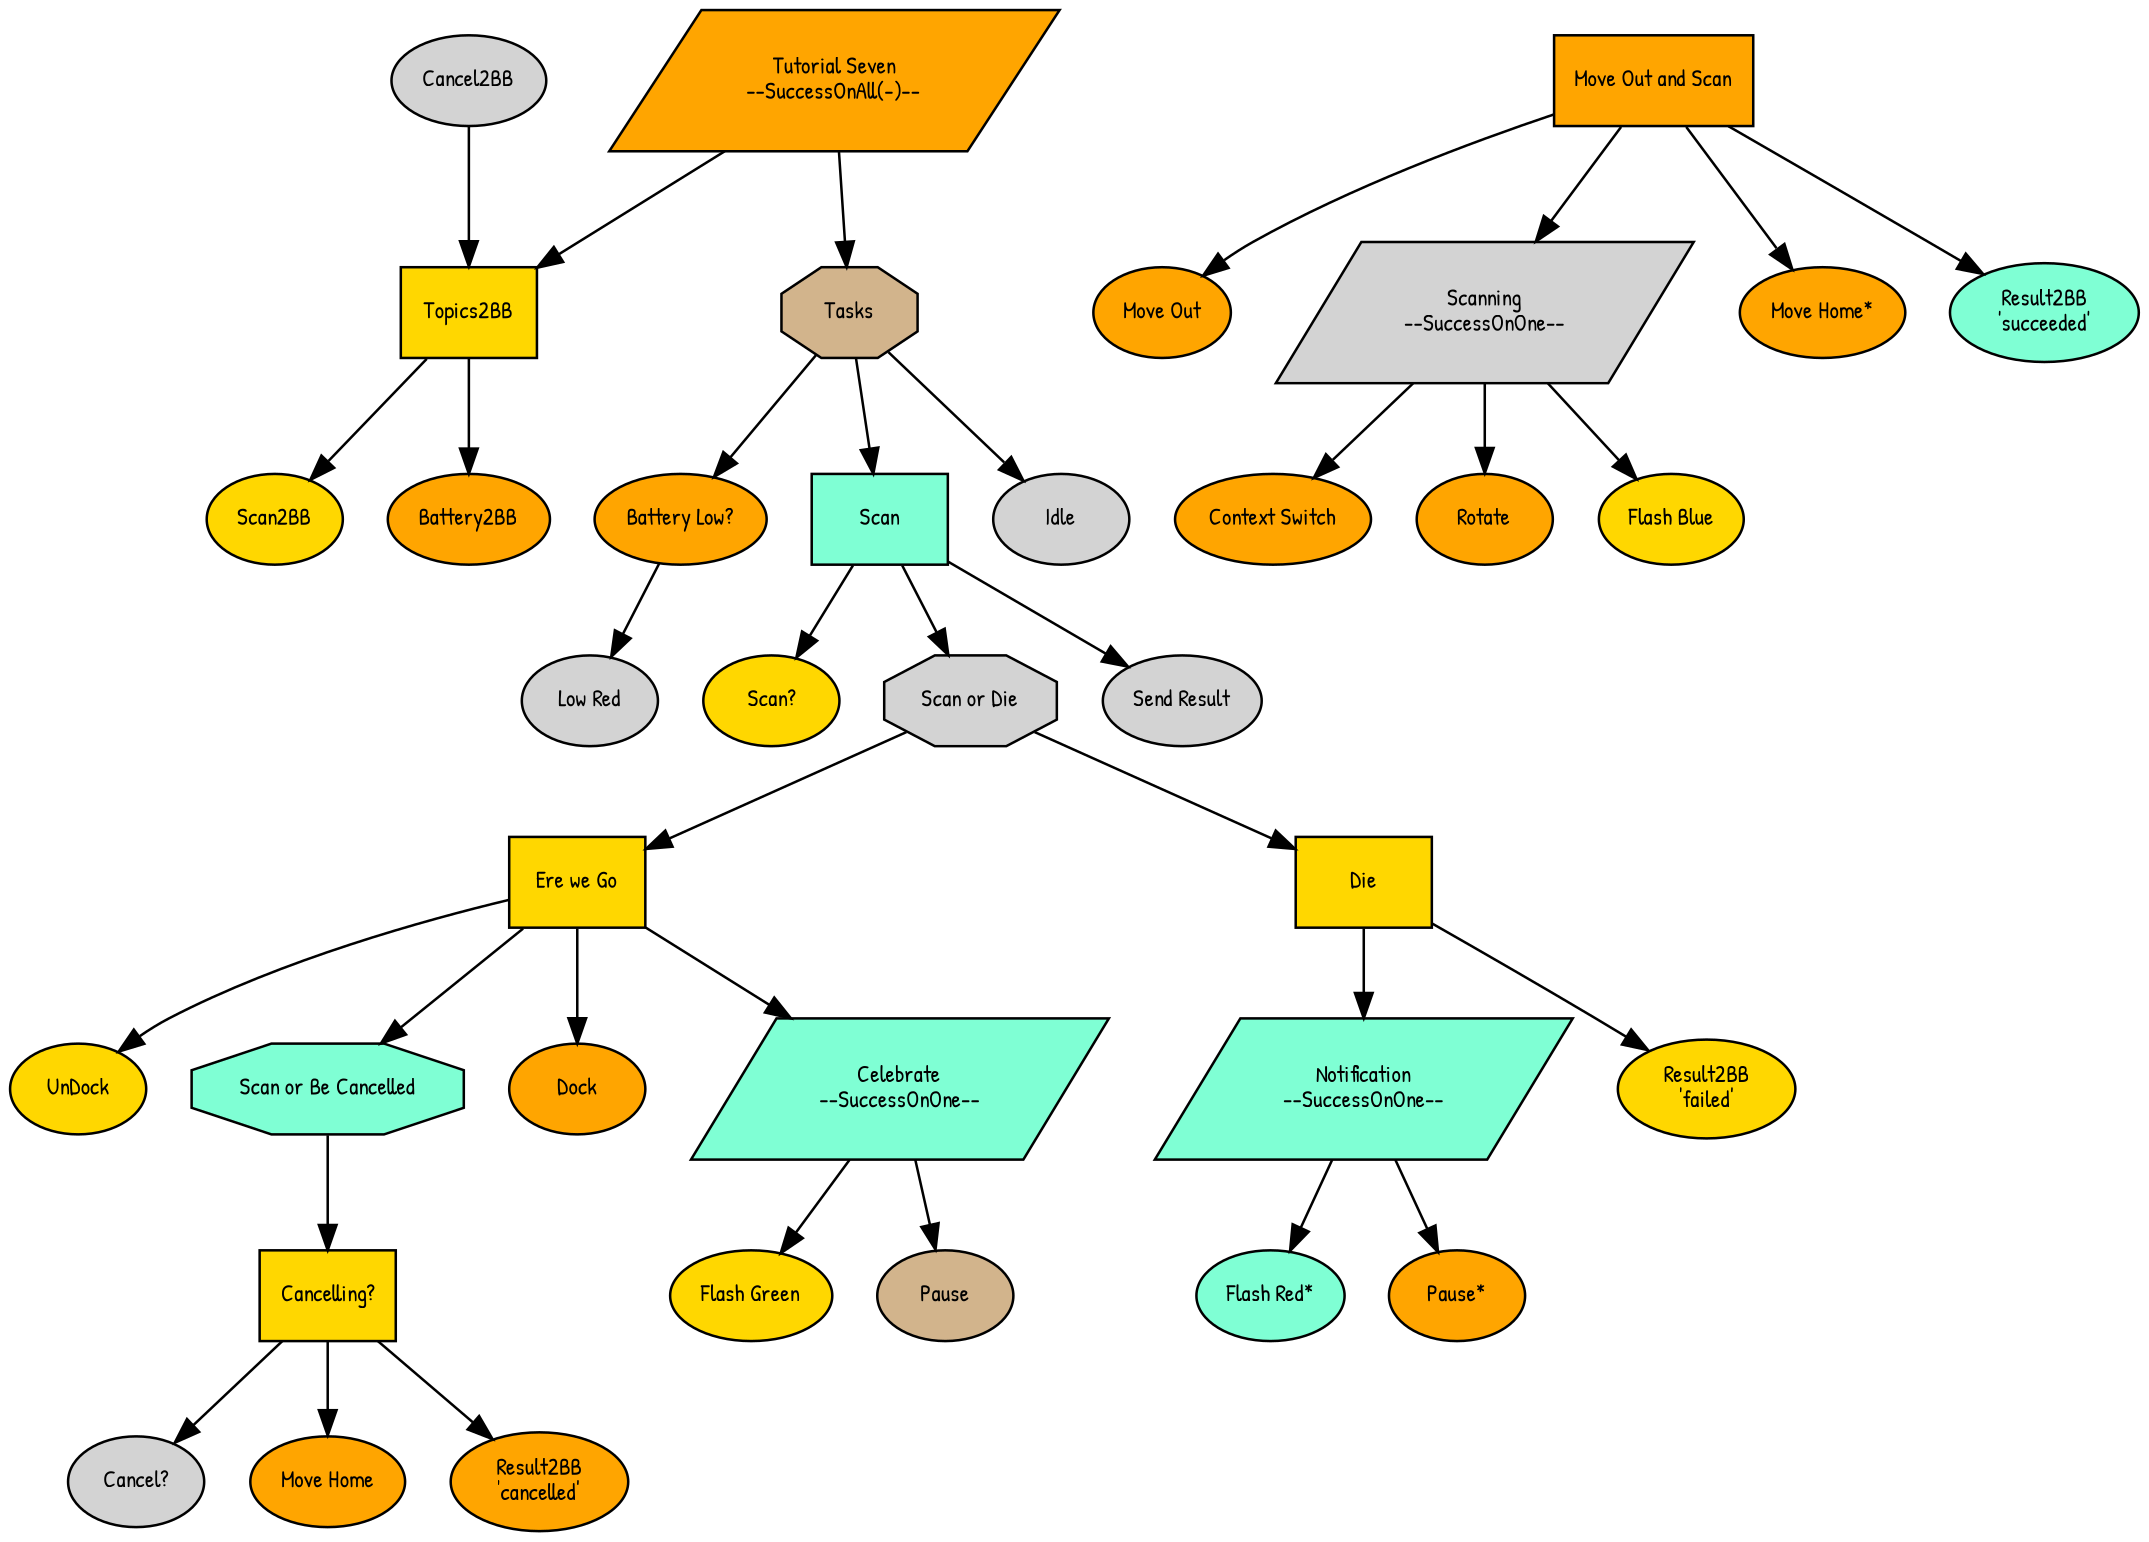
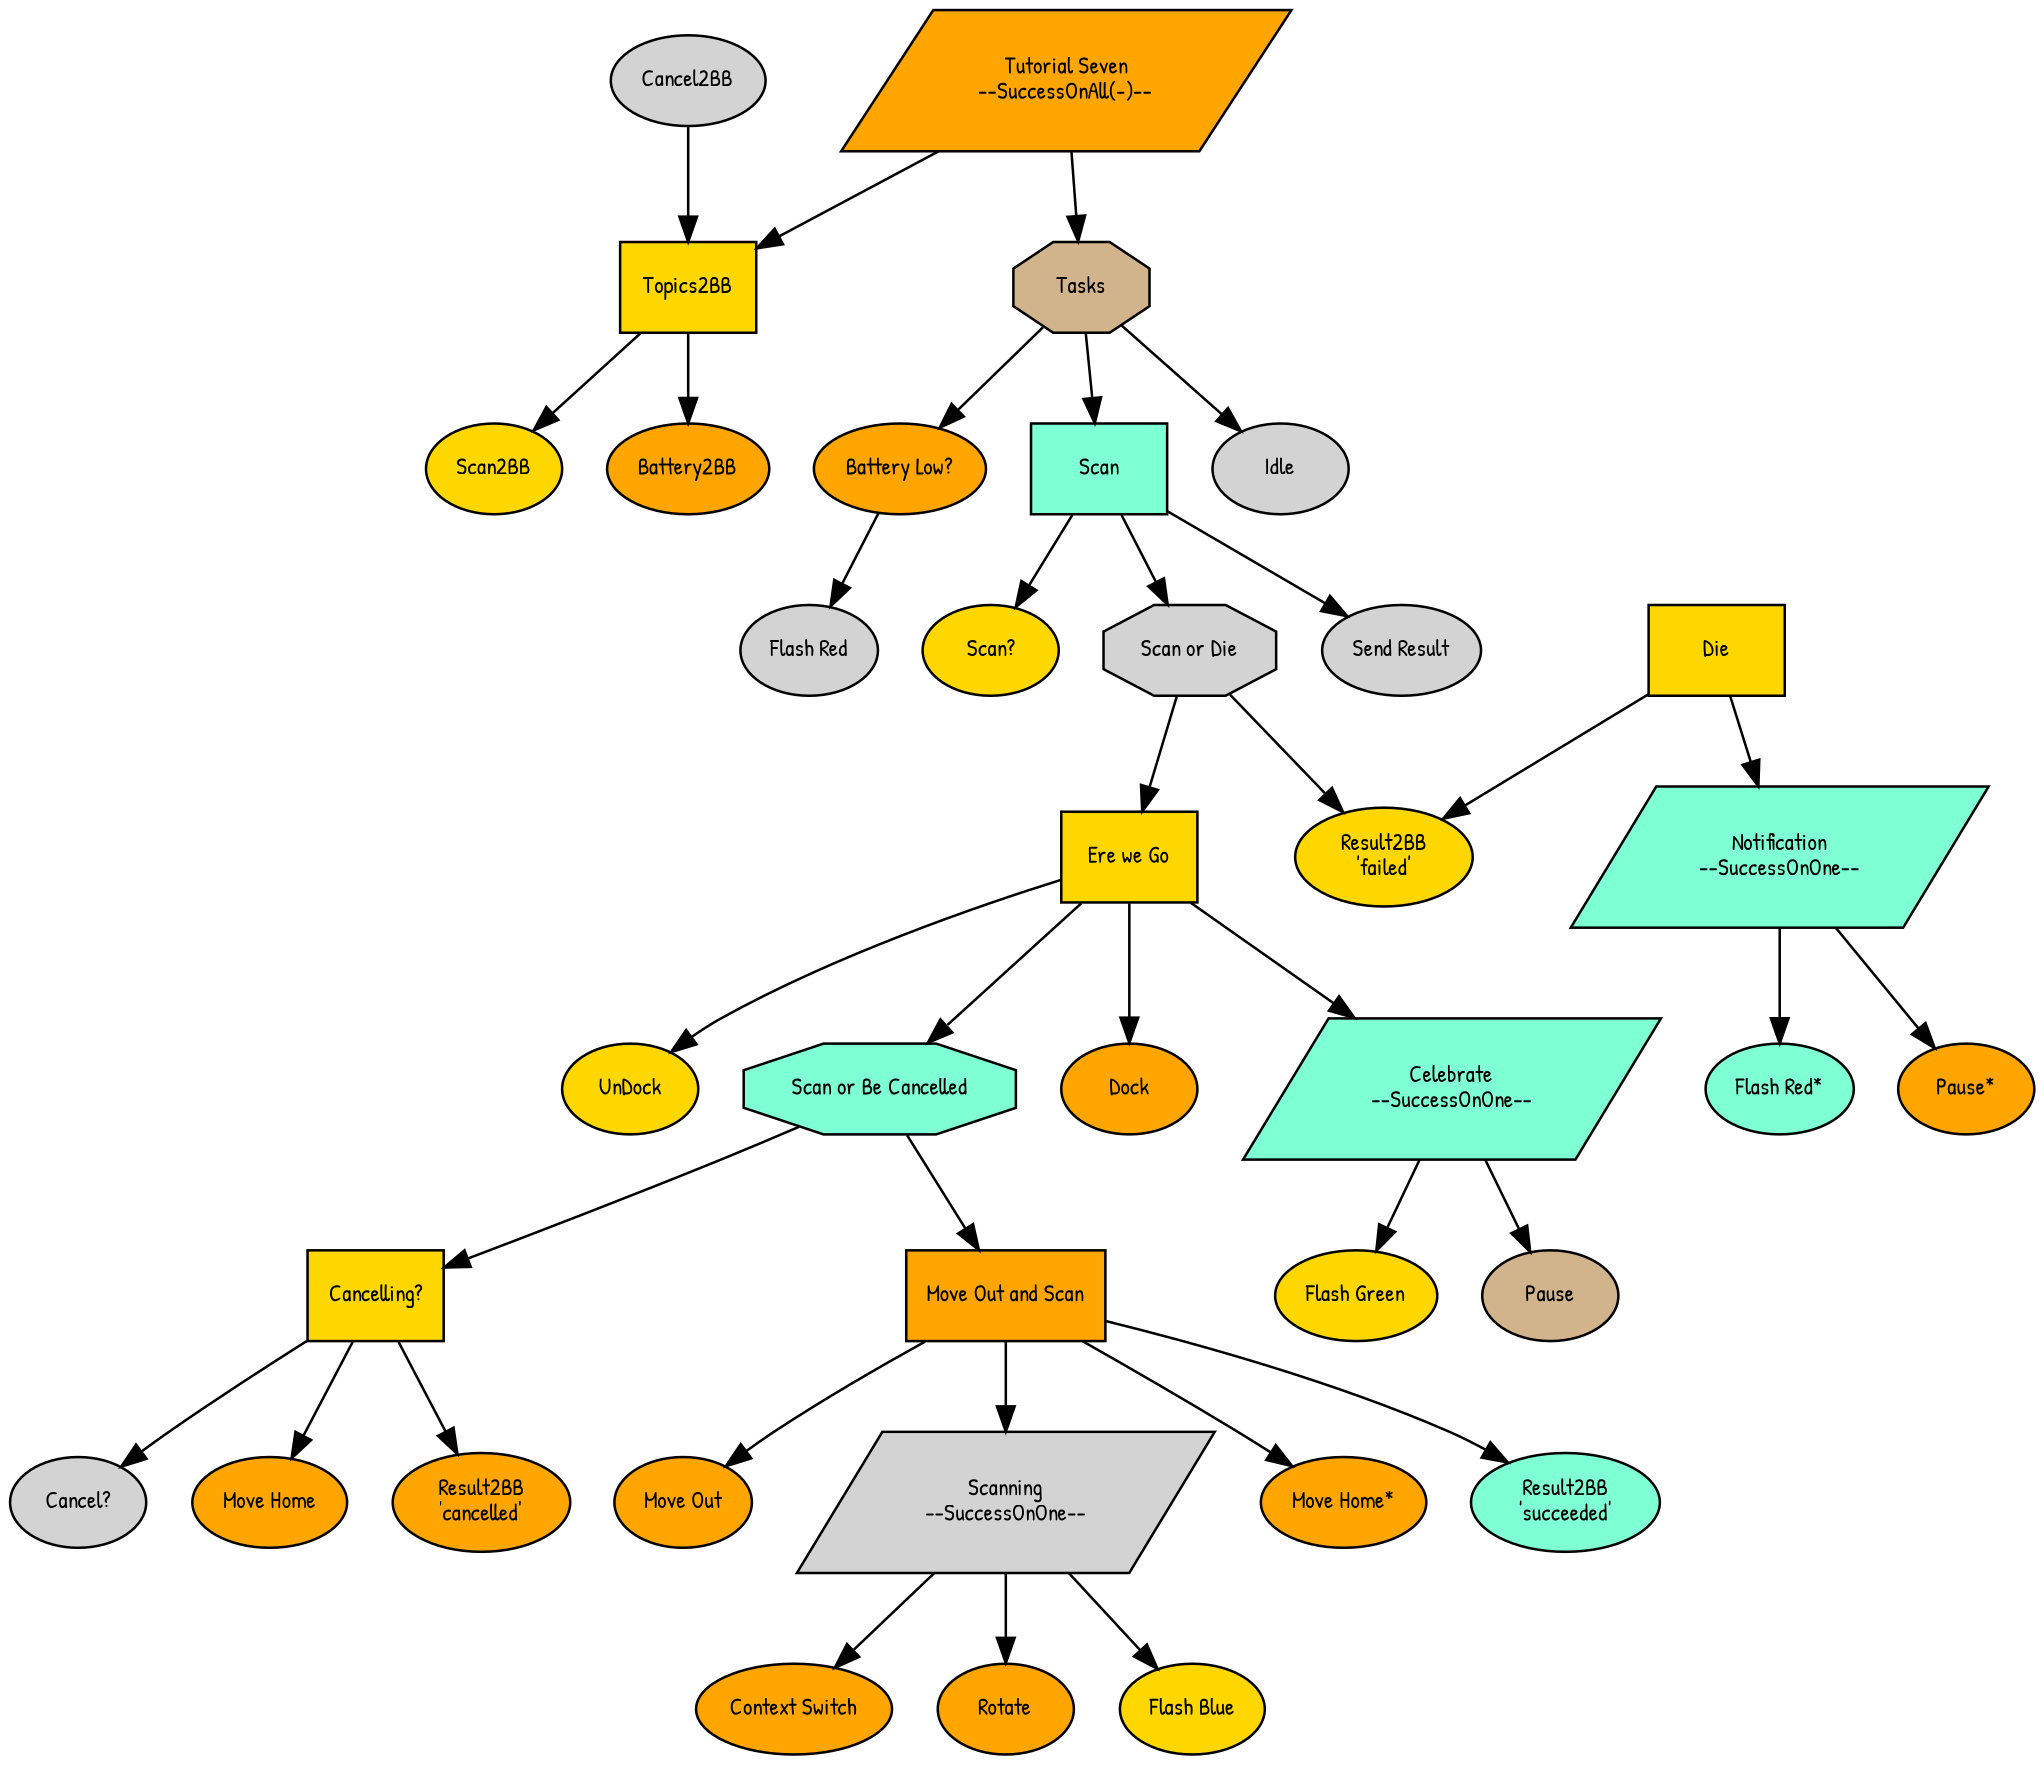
(590, 701) -> (809, 650)
(1153, 785) -> (1277, 744)
none -> (936, 1182)
